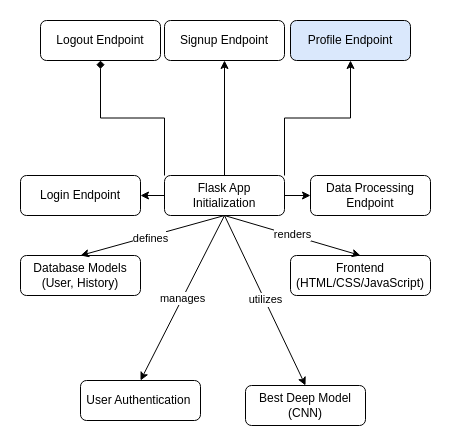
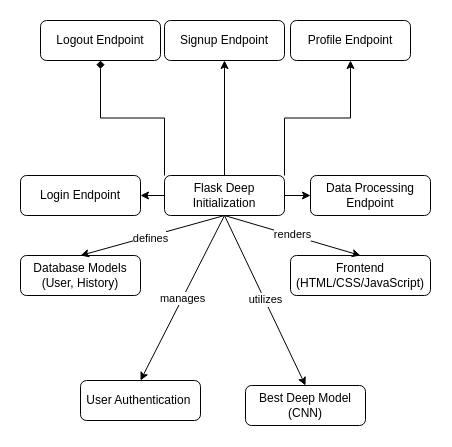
(351, 41) -> (351, 41)
(225, 196) -> (225, 196)
